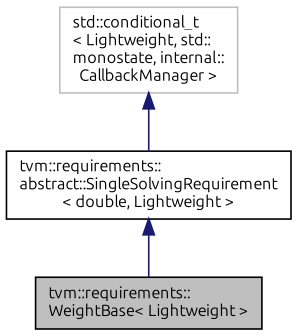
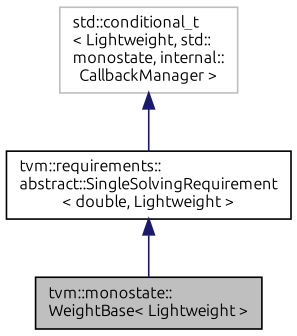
(149, 303) -> (149, 303)
